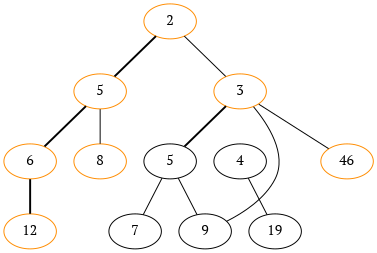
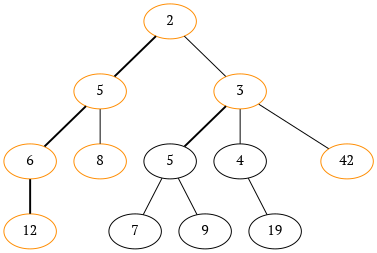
(347, 161) -> (347, 161)
(277, 172) -> (240, 126)
